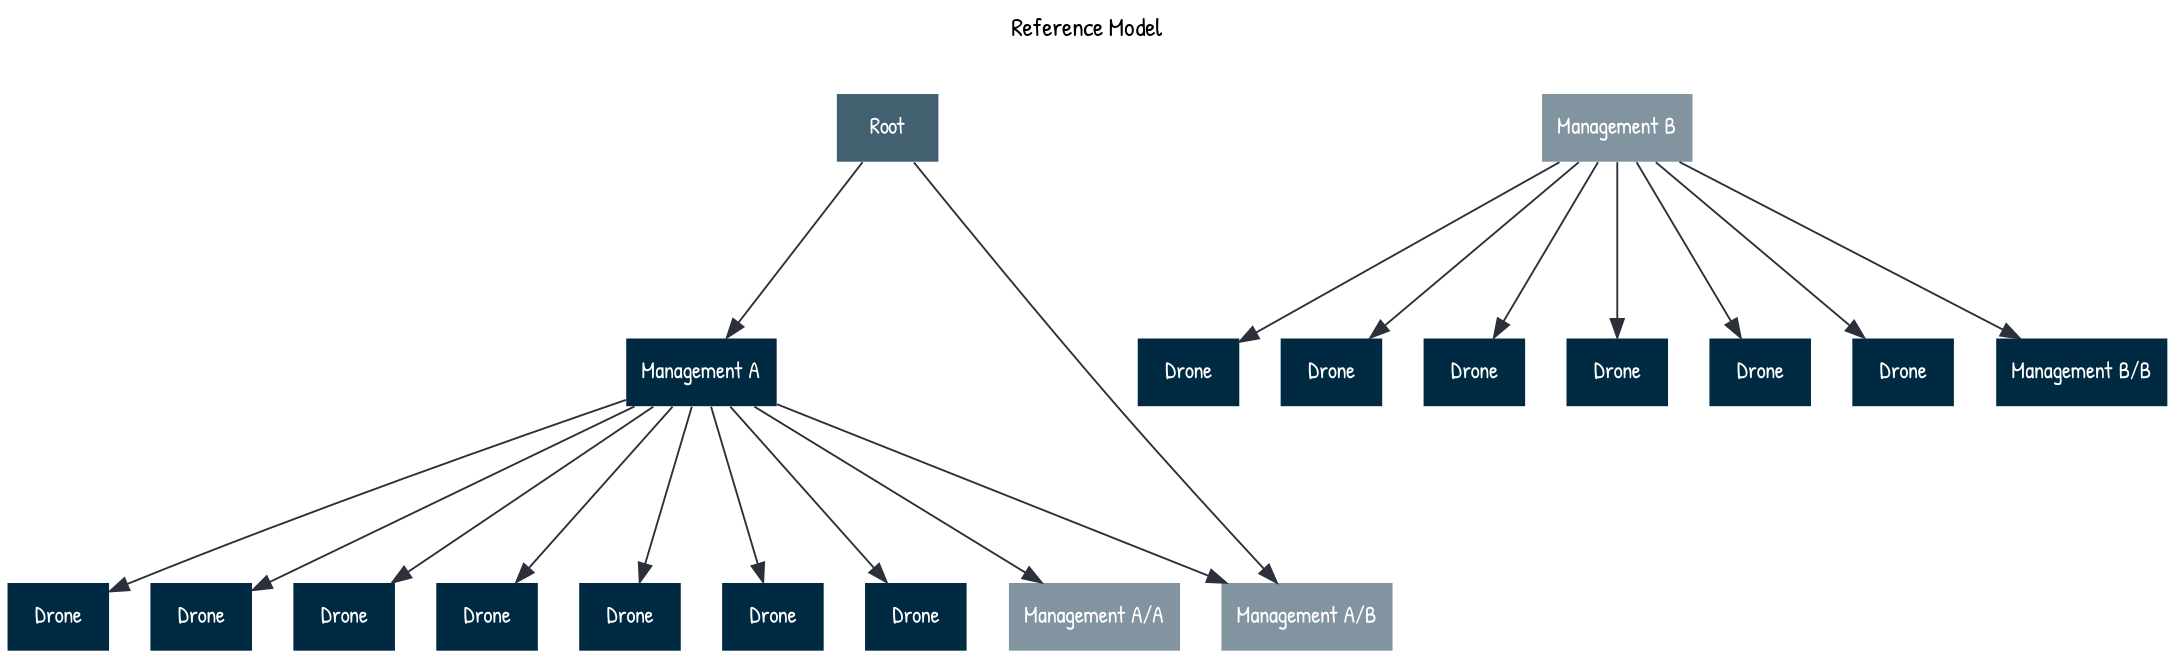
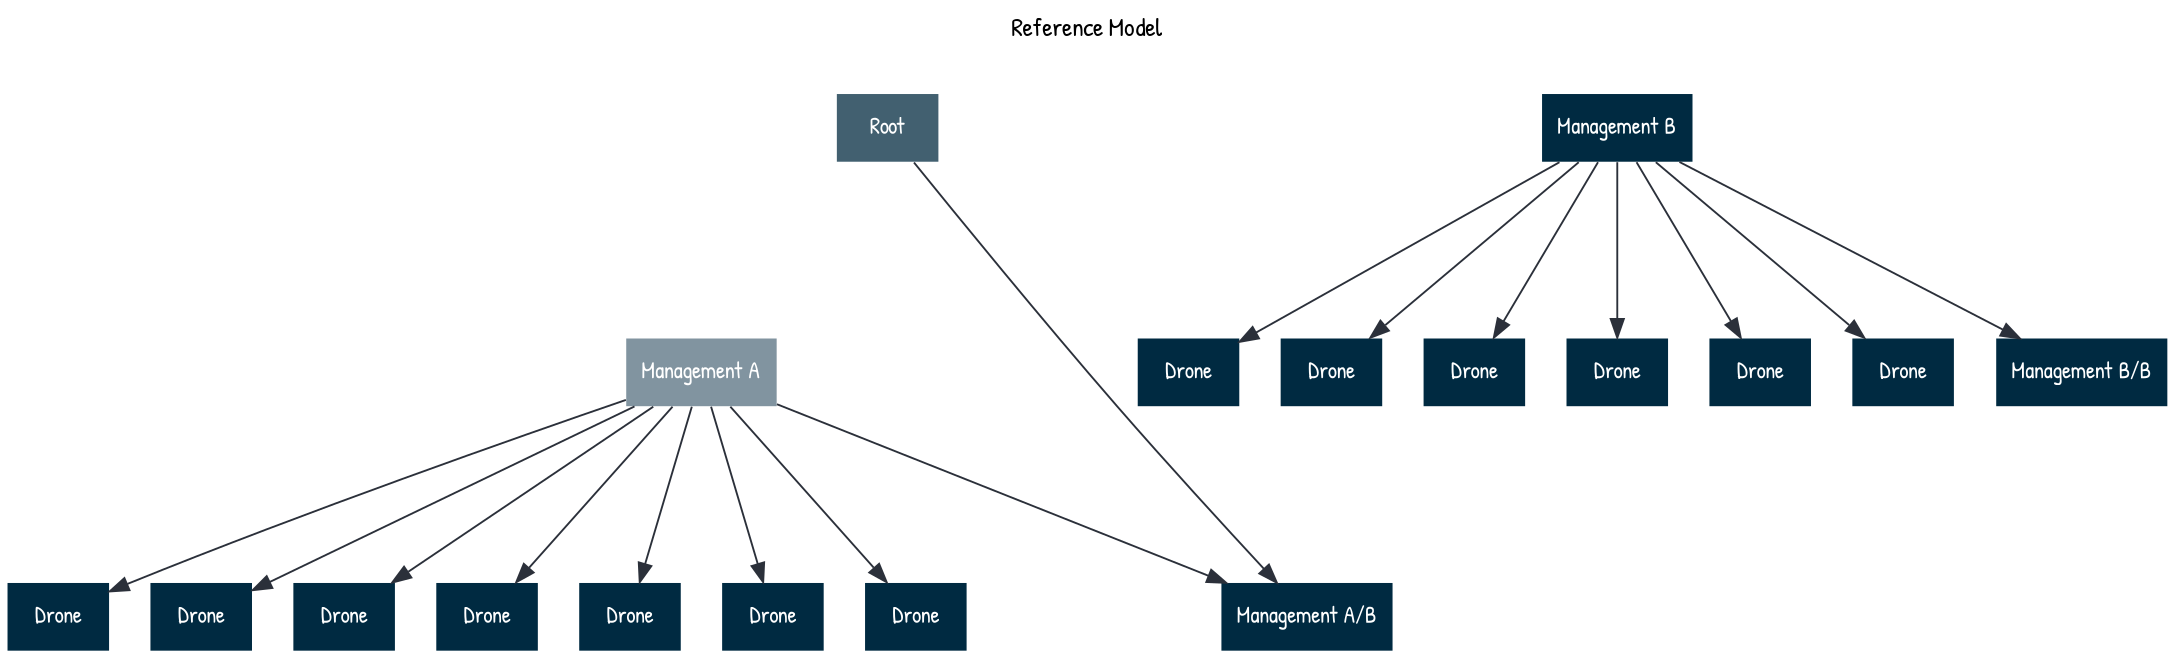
(1617, 128) -> (1617, 128)
(800, 242) -> none
(701, 372) -> (701, 372)
(1094, 617) -> none
(1307, 617) -> (1307, 617)
